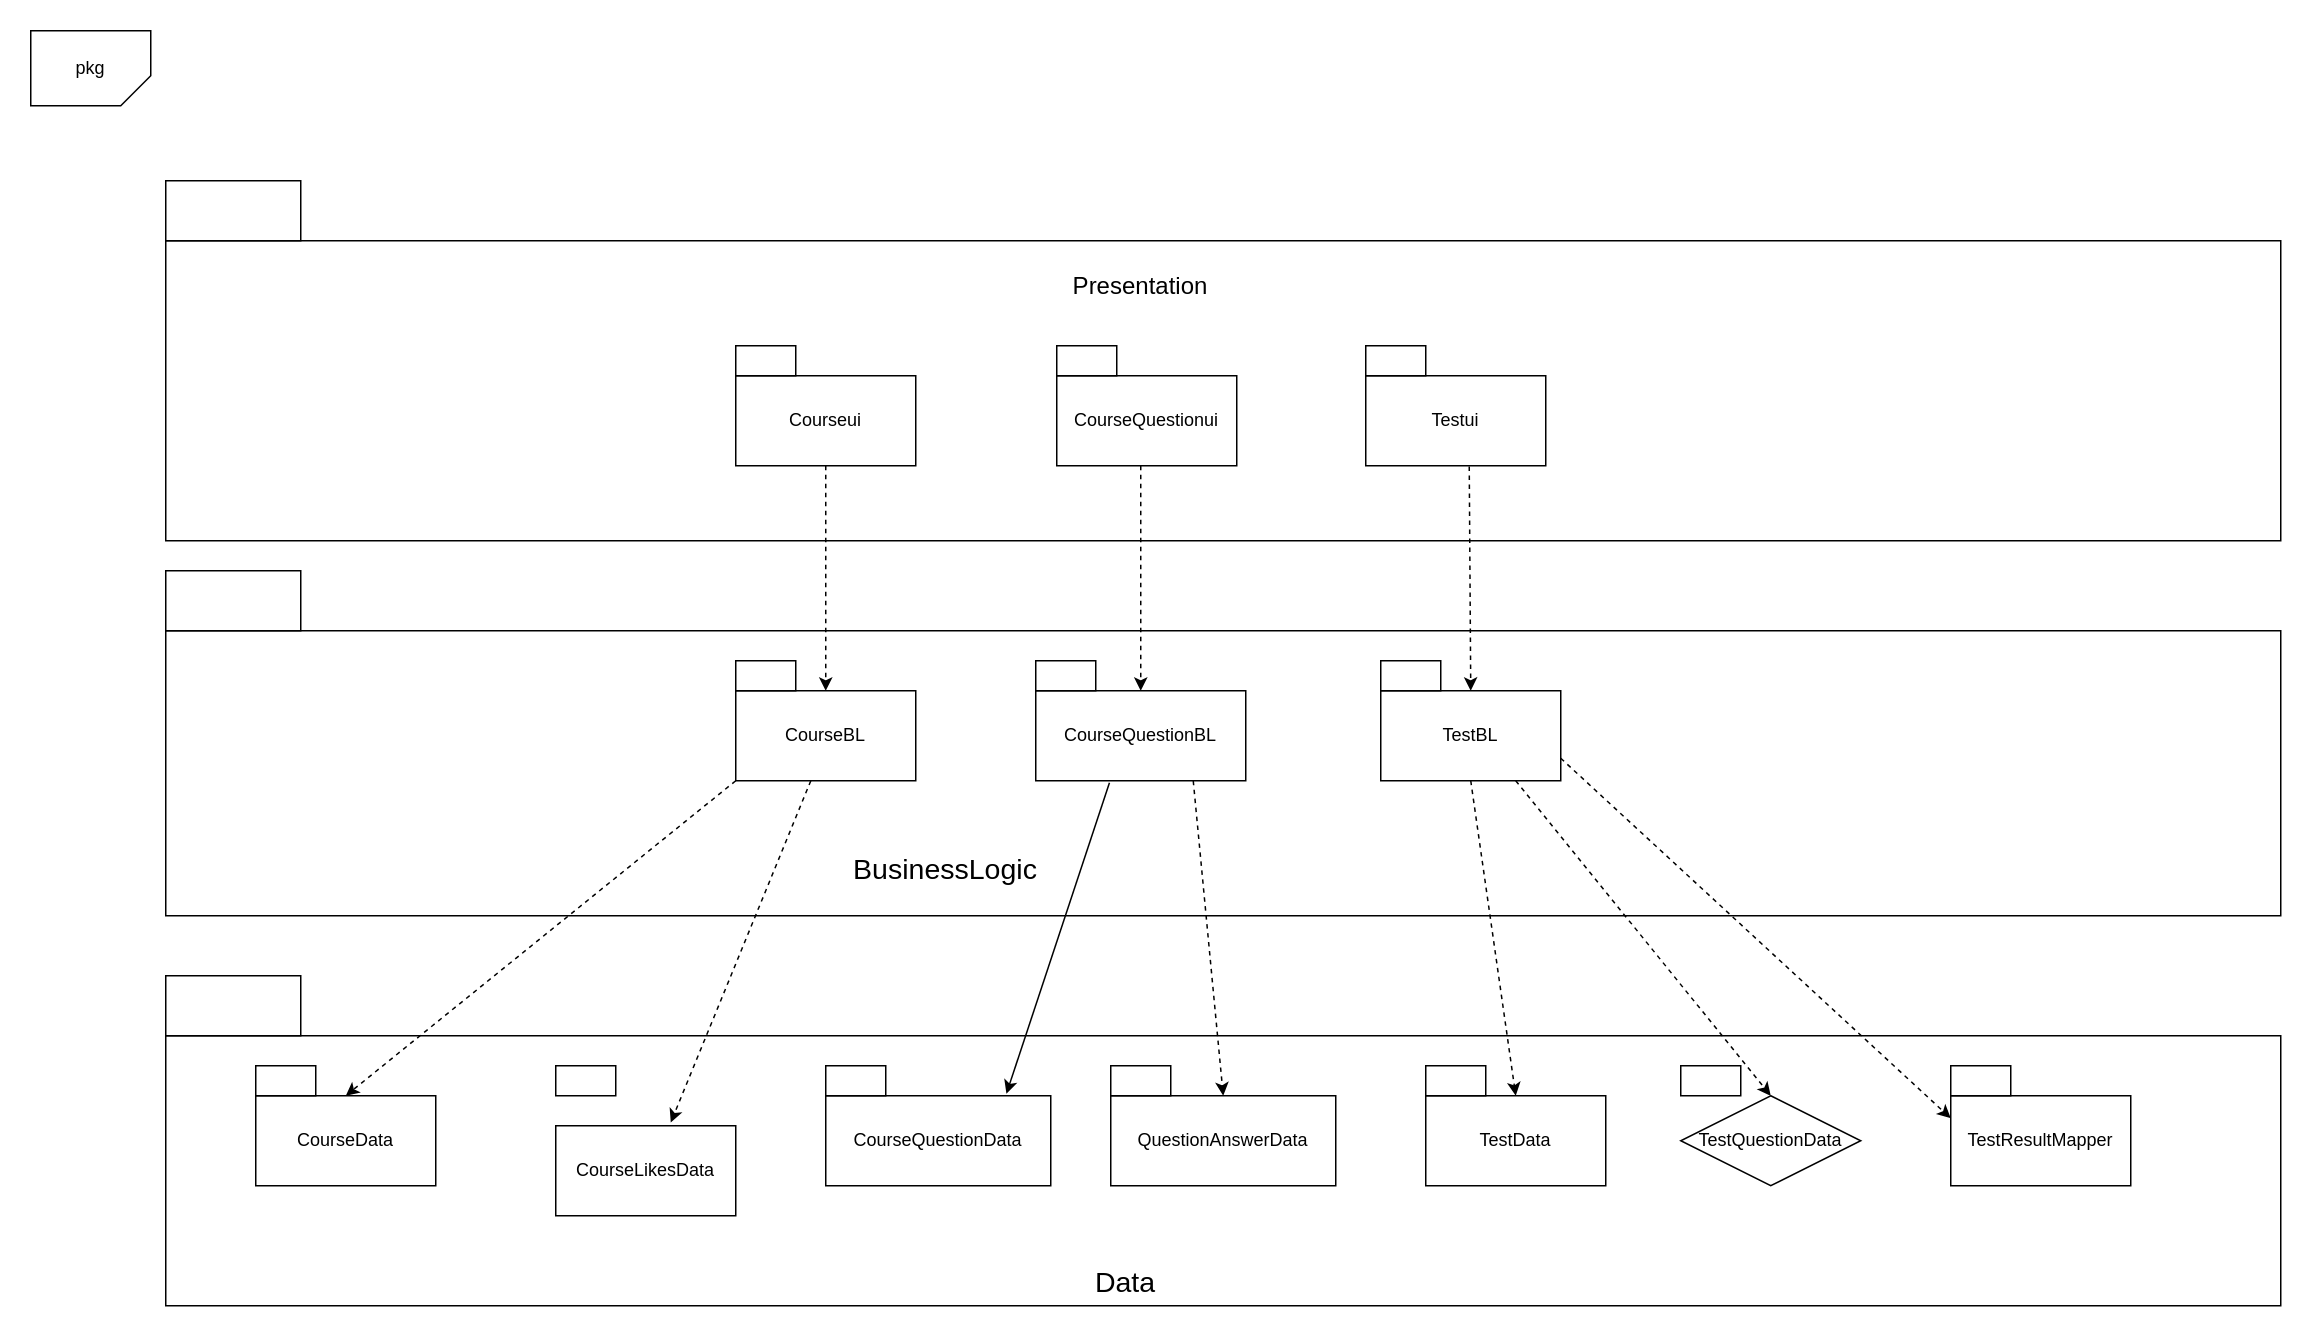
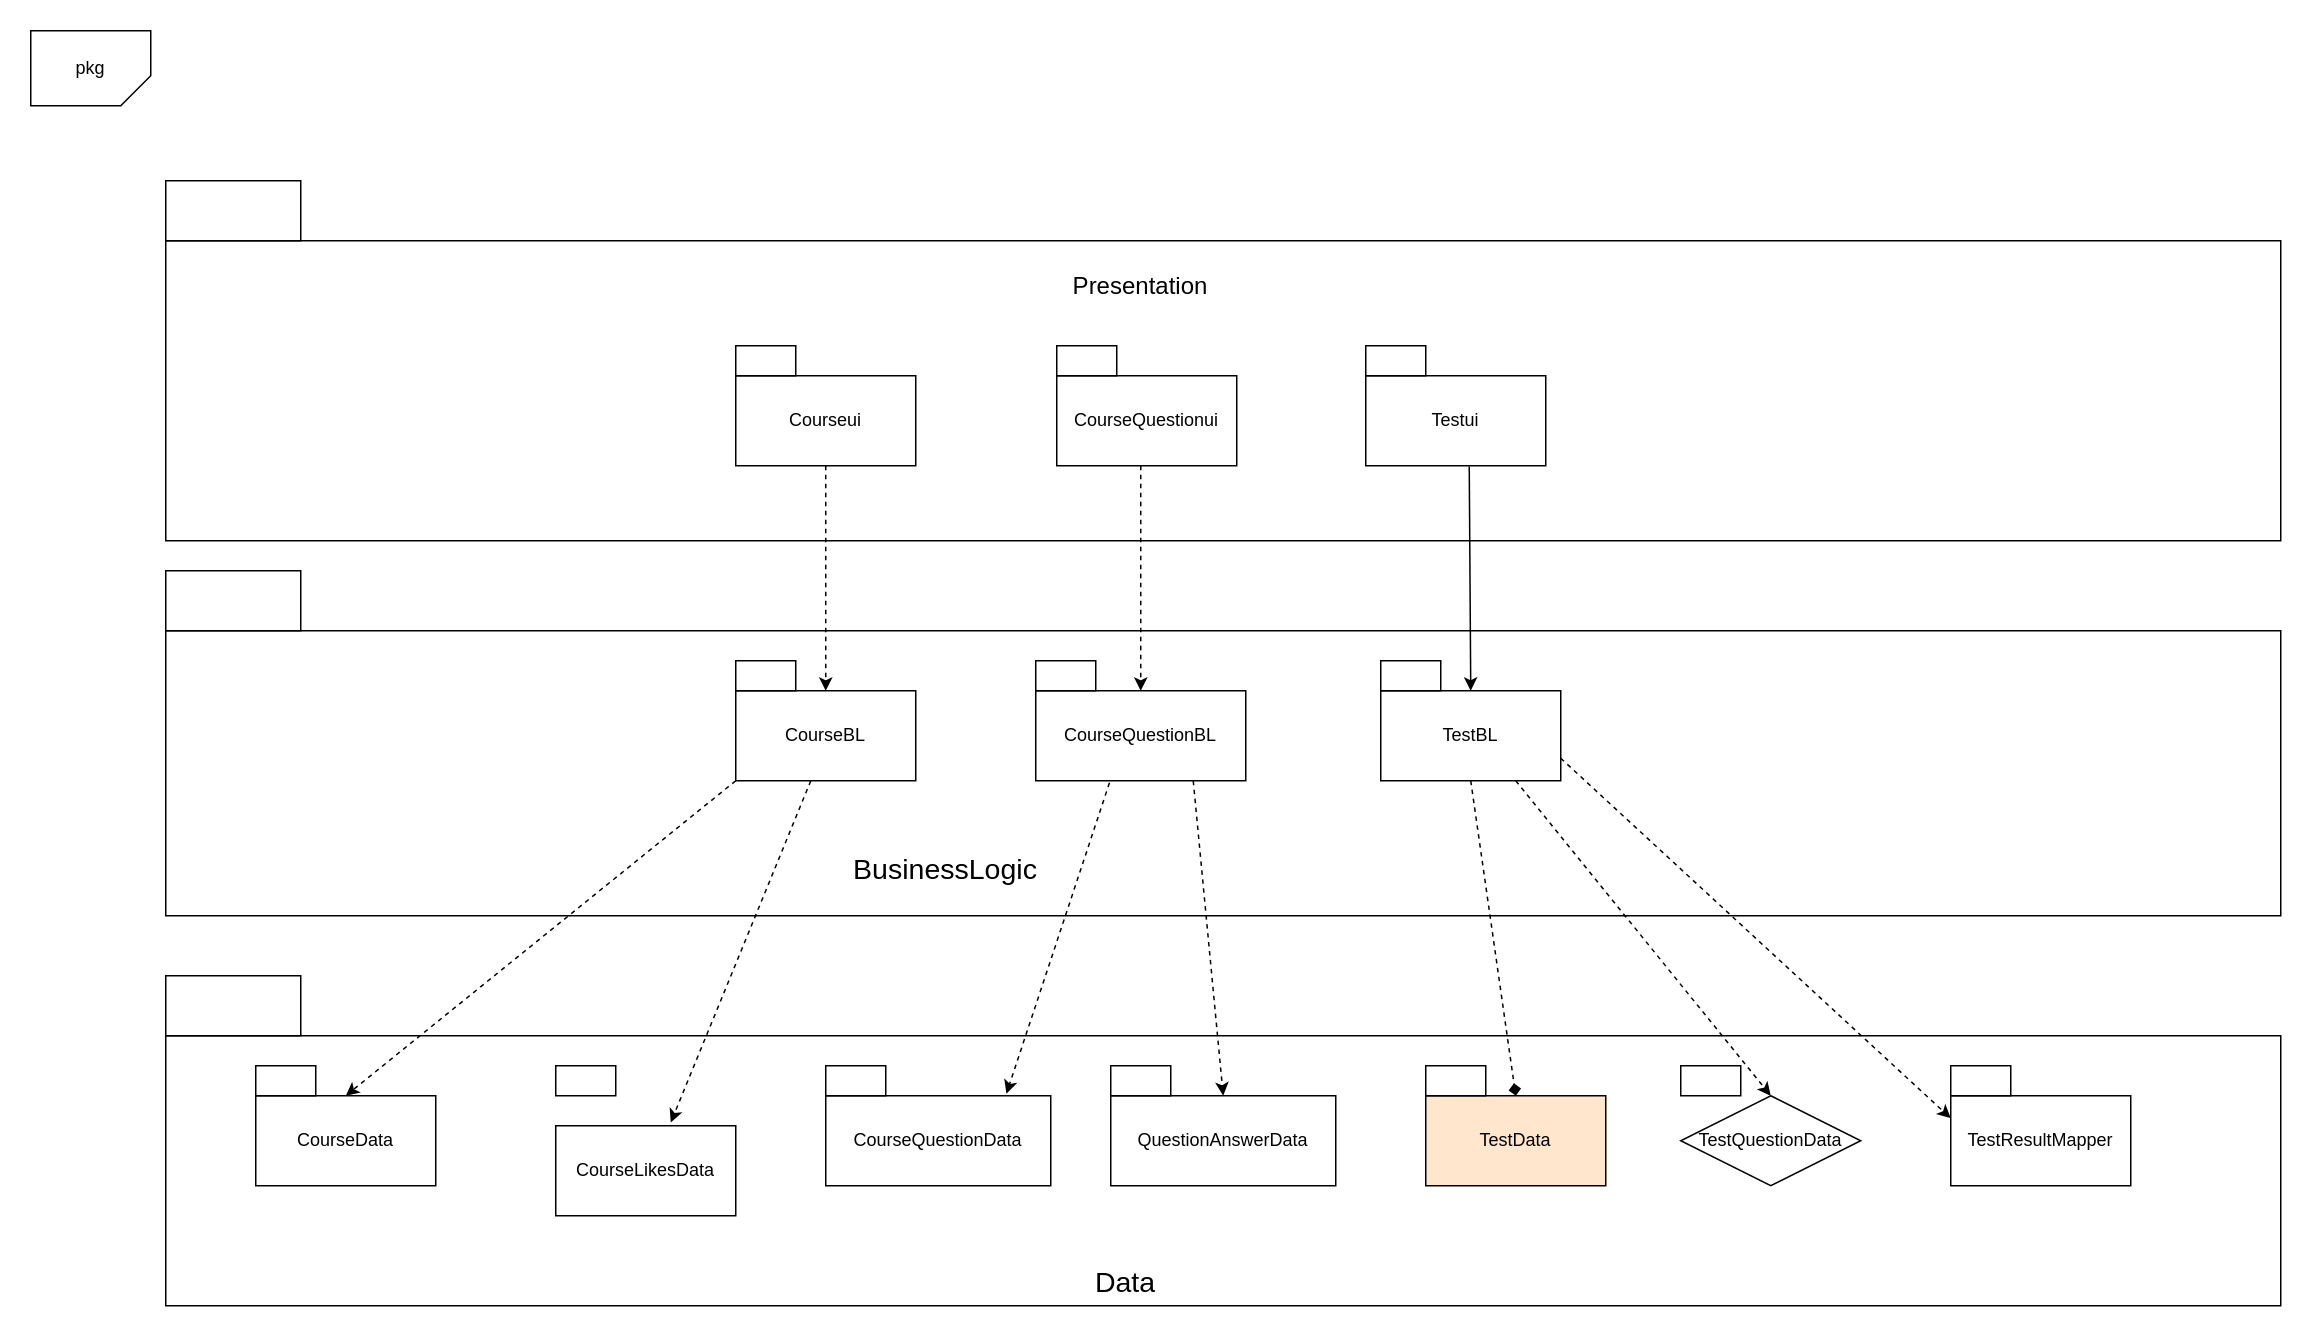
(1470, 575) -> (1470, 575)
(1060, 933) -> (1060, 933)
(1514, 1084) -> (1514, 1083)
(1516, 1141) -> (1516, 1141)
